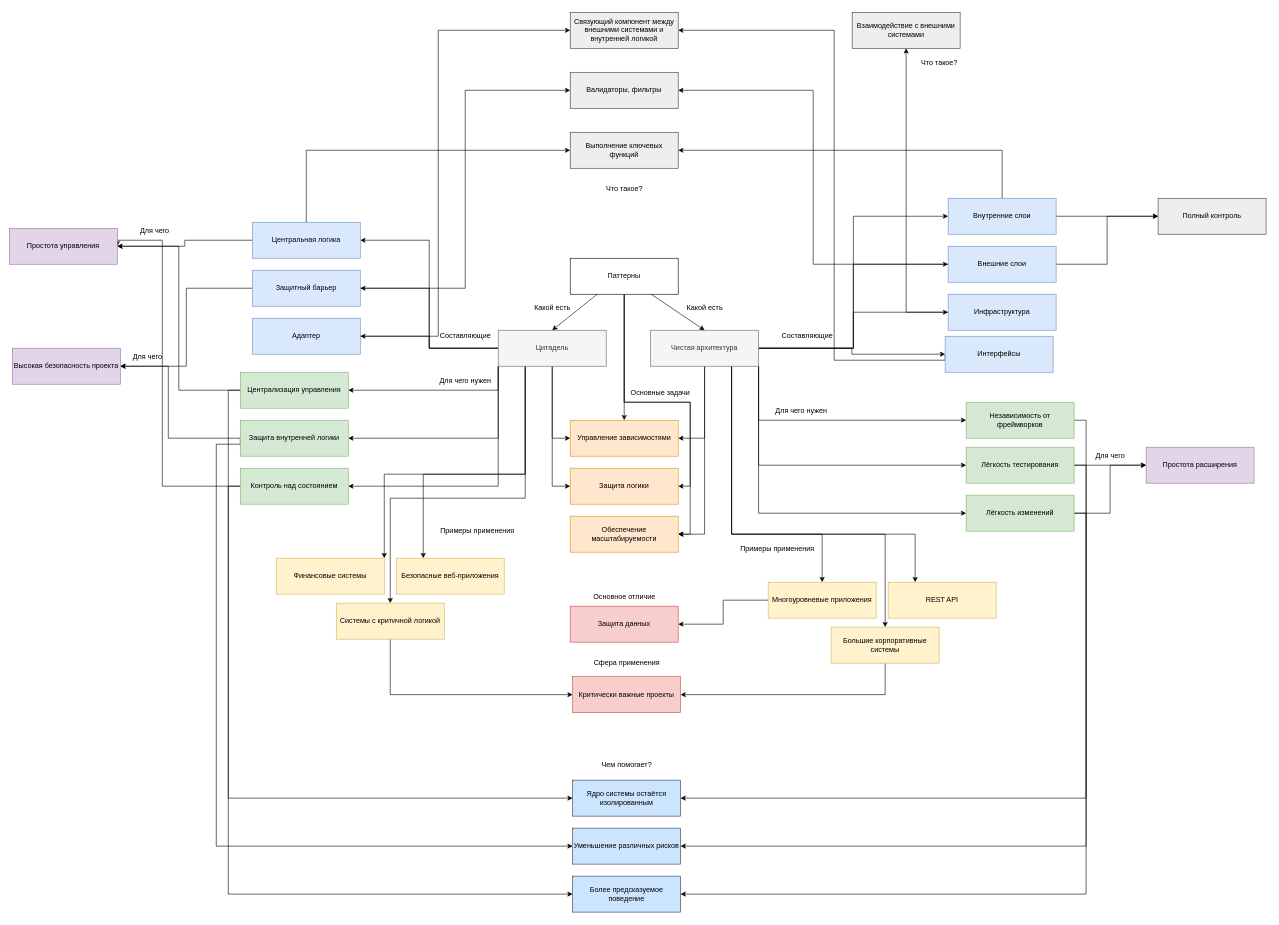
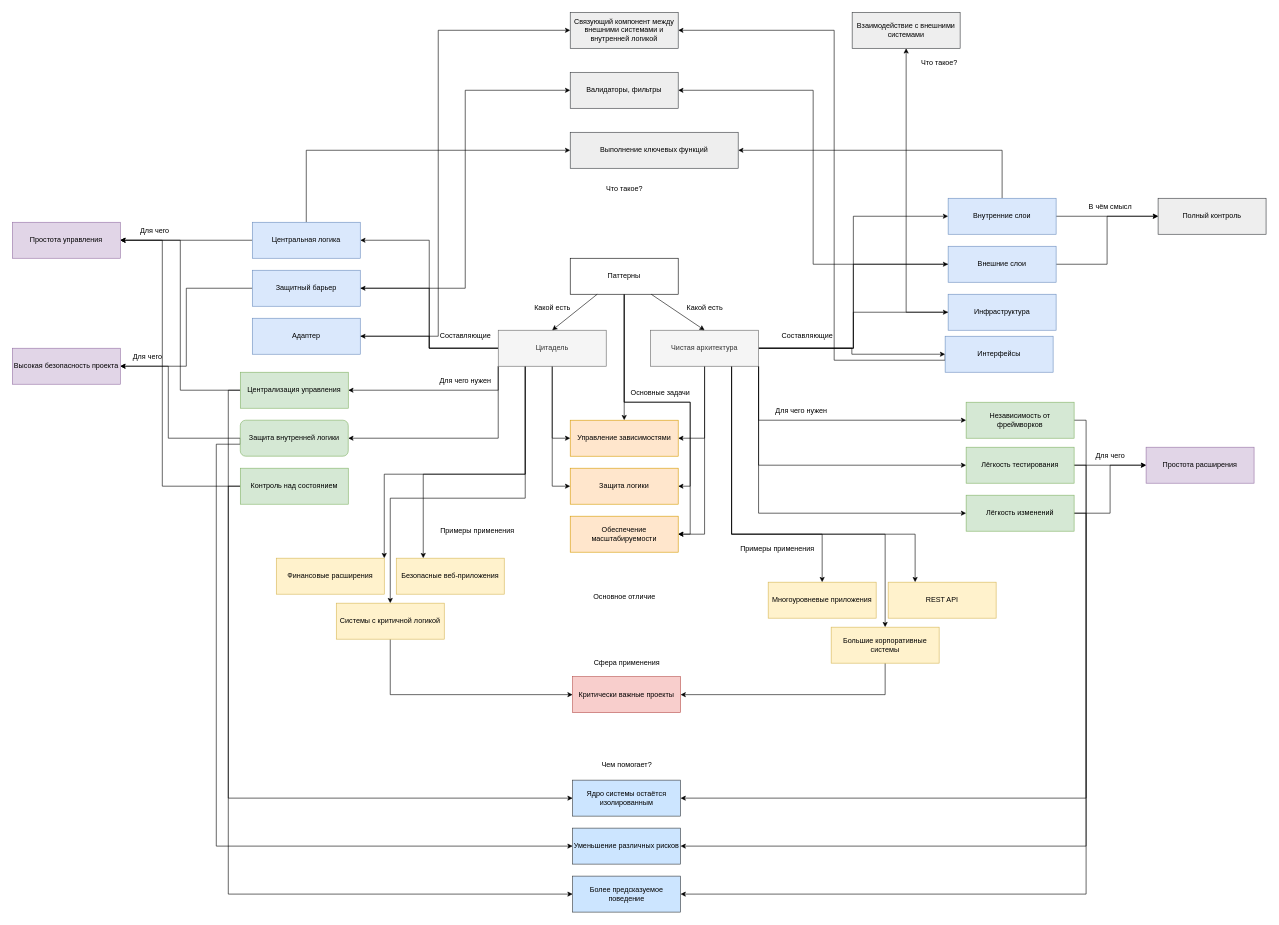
(624, 150) -> (654, 150)
none -> (1110, 207)
(63, 246) -> (66, 240)
(294, 438) -> (294, 438)
(353, 486) -> none
(330, 576) -> (330, 576)
(723, 600) -> none
(624, 624) -> none
